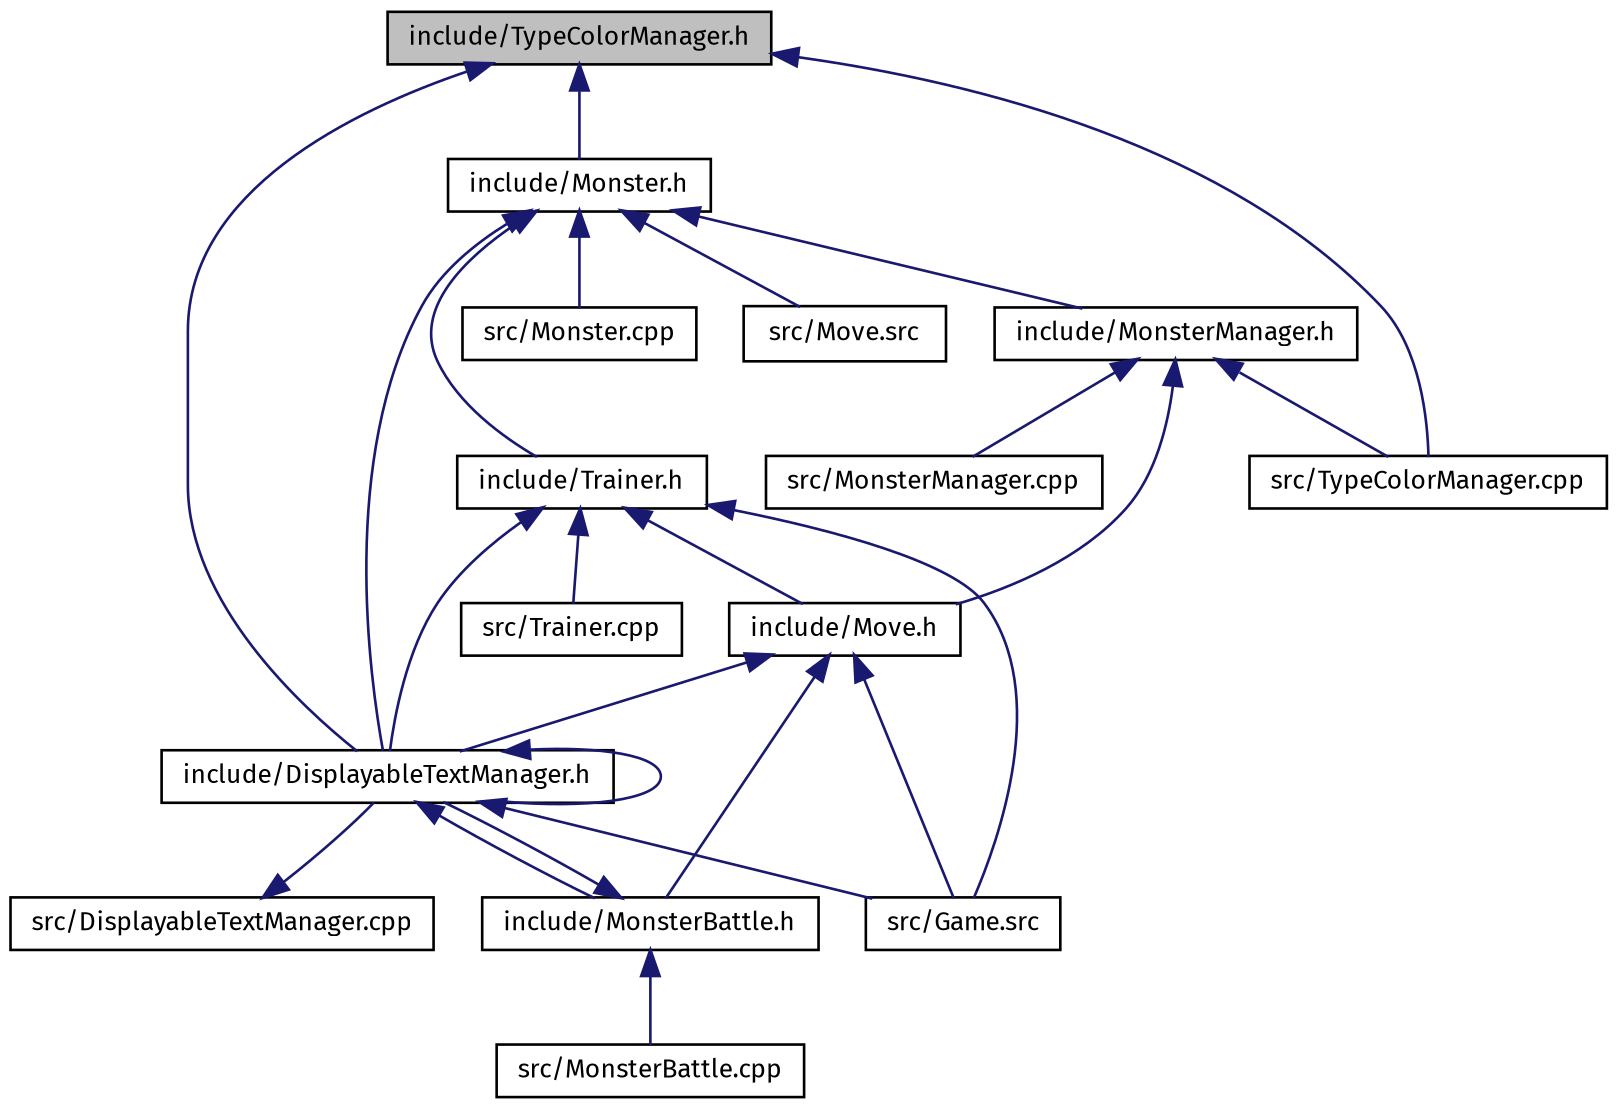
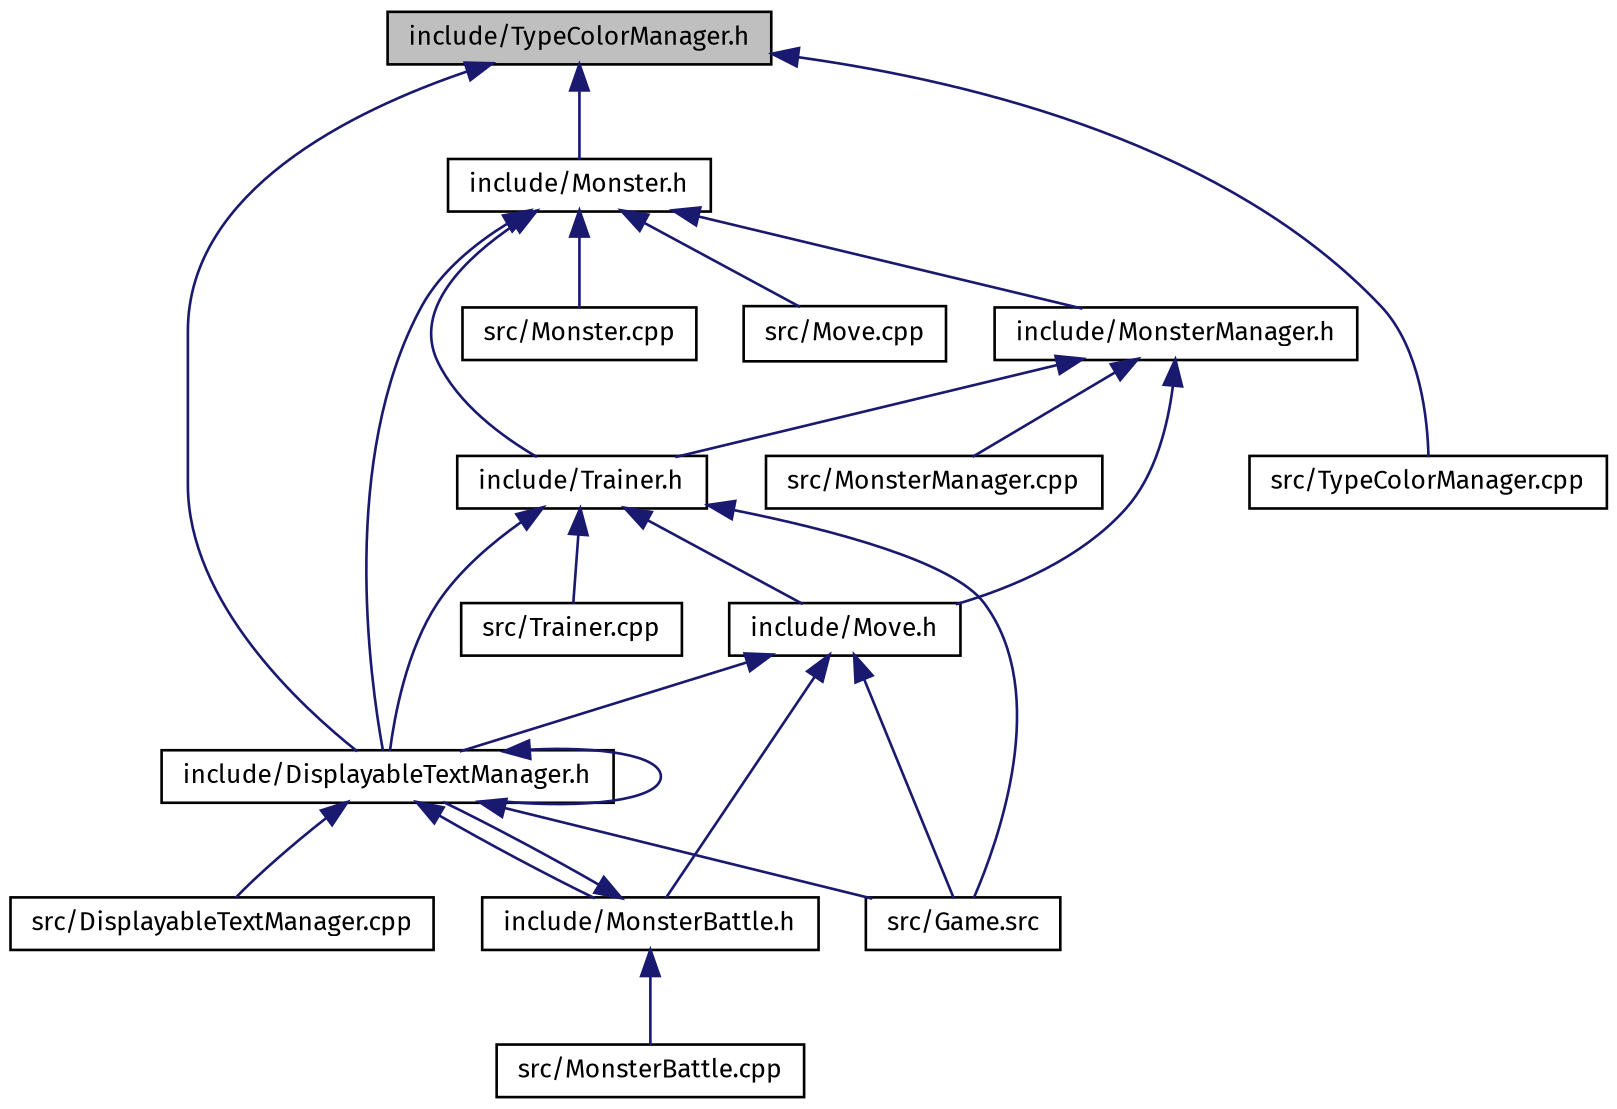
(845, 334) -> (845, 334)
(1314, 415) -> (866, 411)
(330, 844) -> (280, 857)
